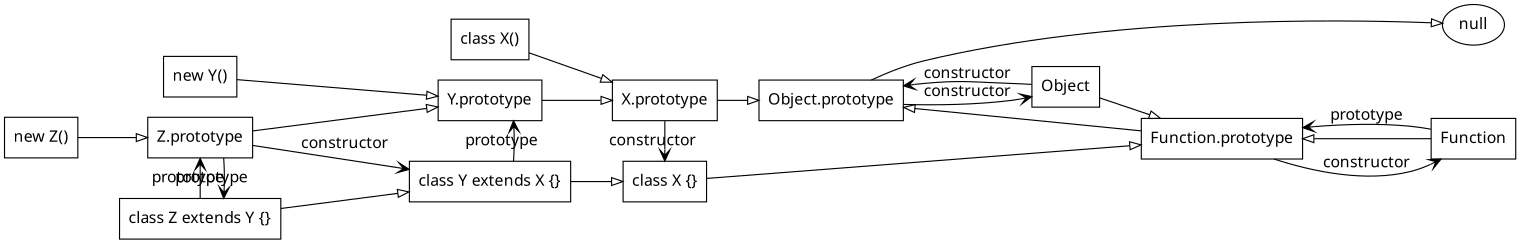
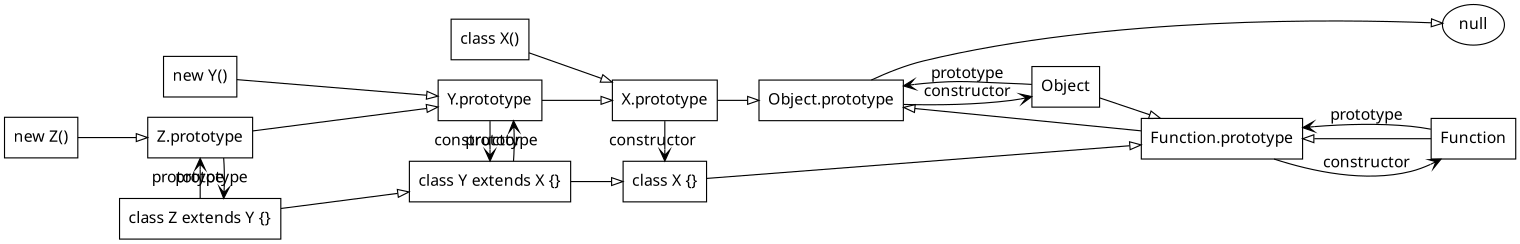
(968, 74) -> (968, 74)
(325, 157) -> (490, 135)
